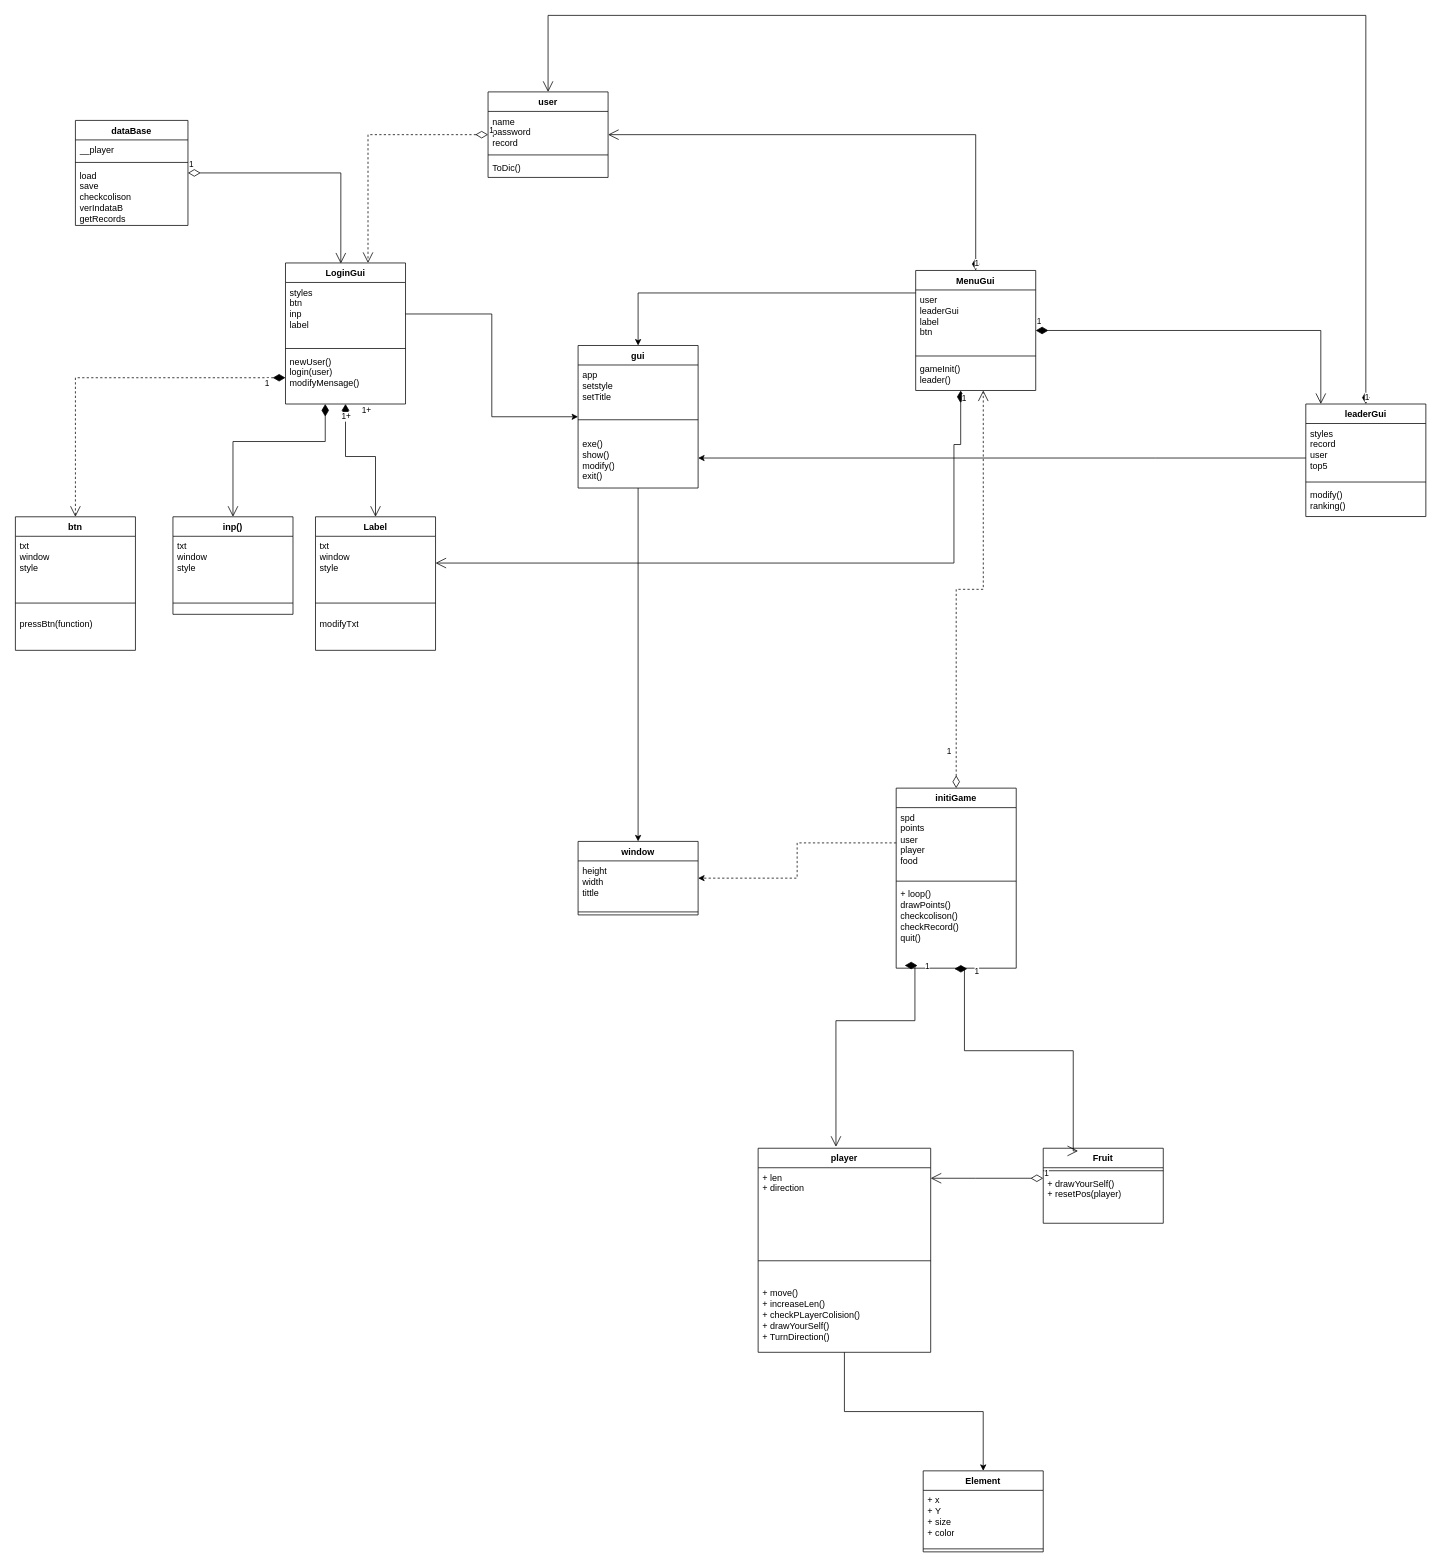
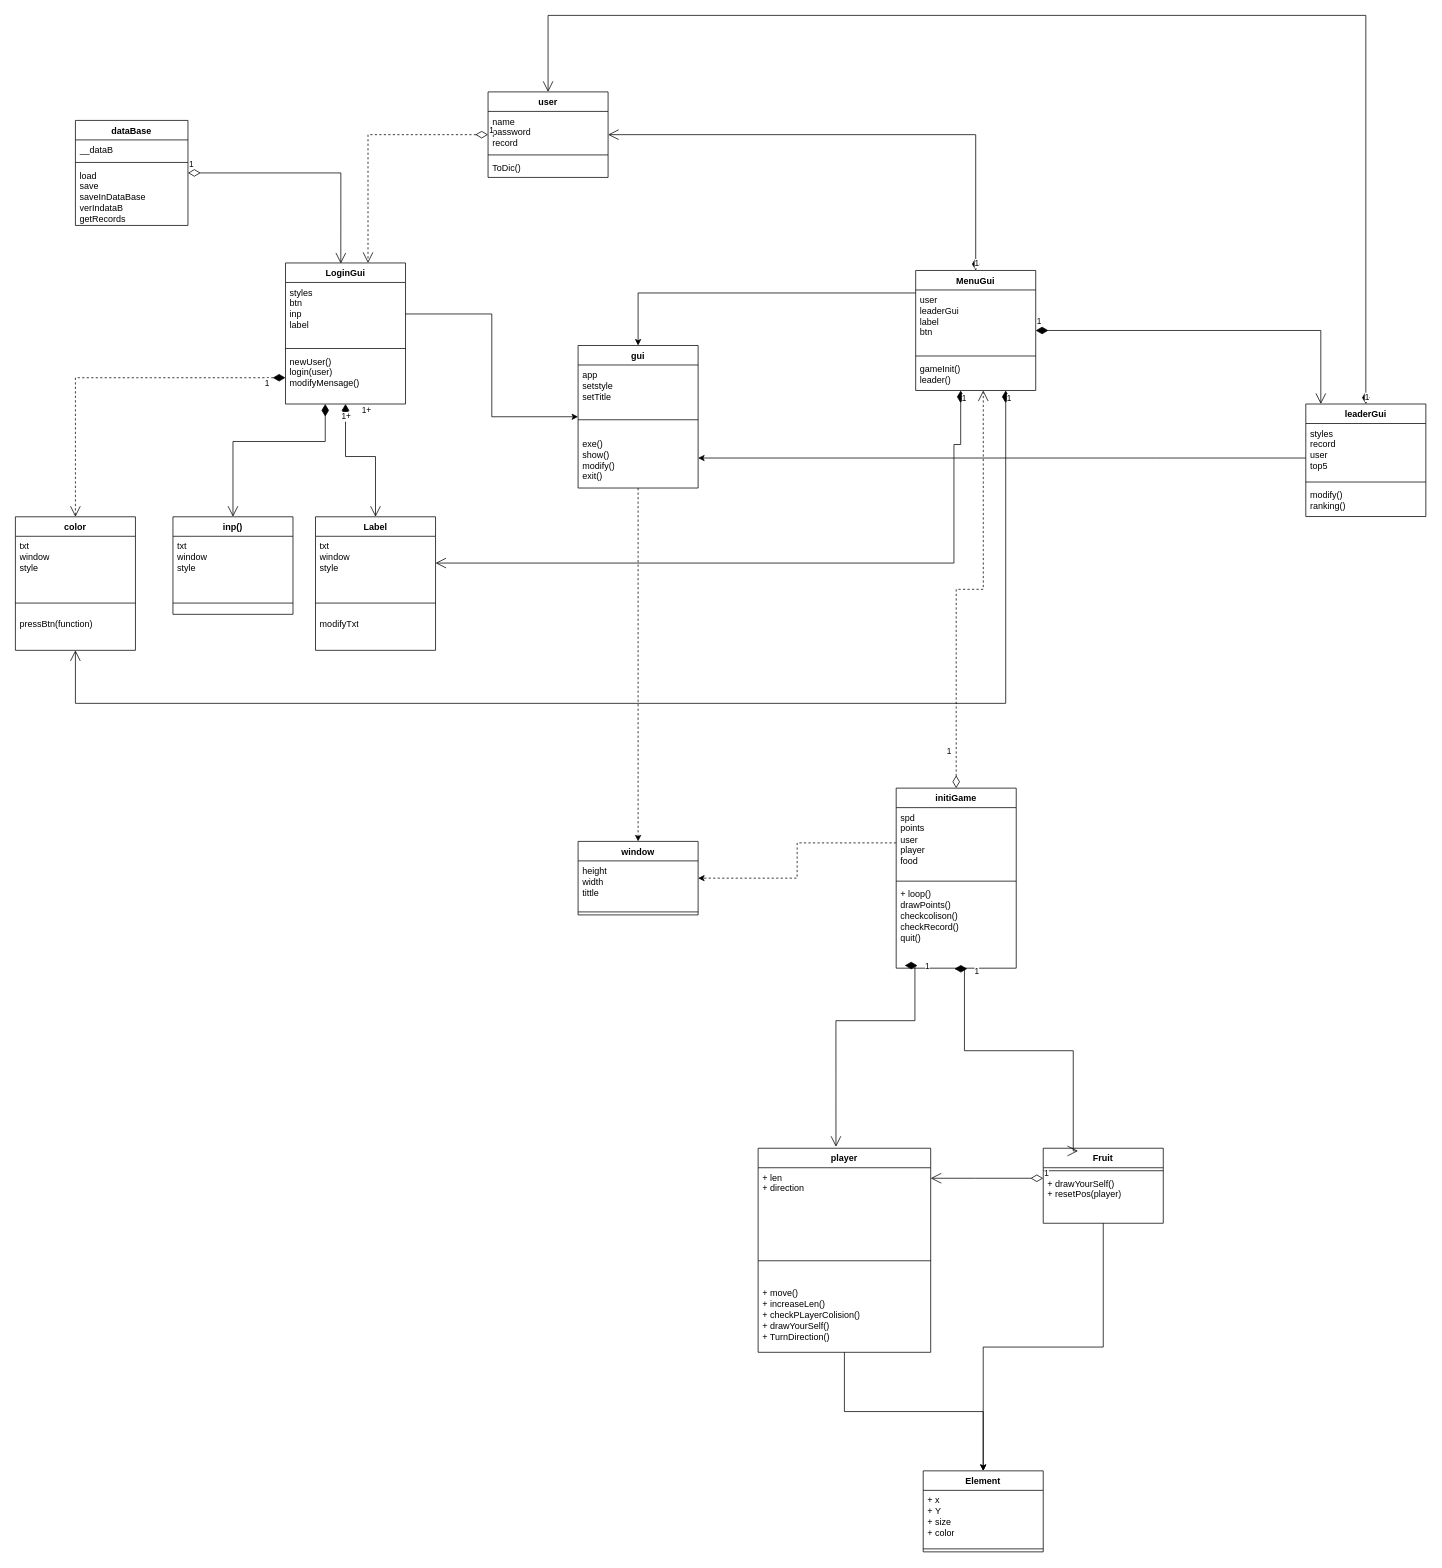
(99, 151) -> (98, 151)
(108, 198) -> (115, 198)
(75, 527) -> (75, 527)
(638, 662) -> (638, 662)
none -> (665, 703)
none -> (1073, 1347)
